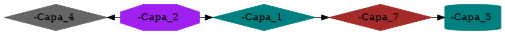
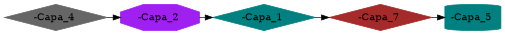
(118, 17) -> (110, 17)
